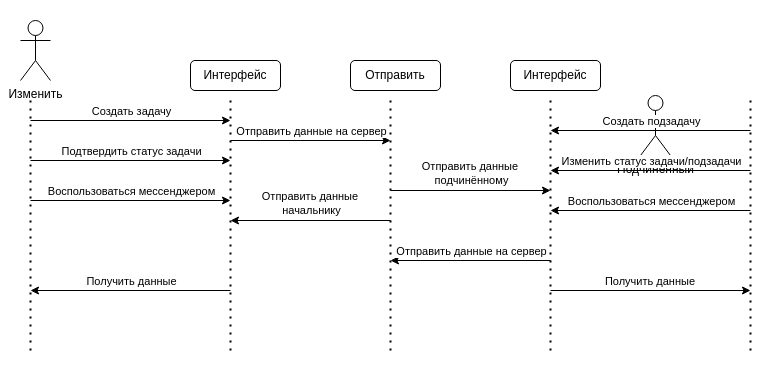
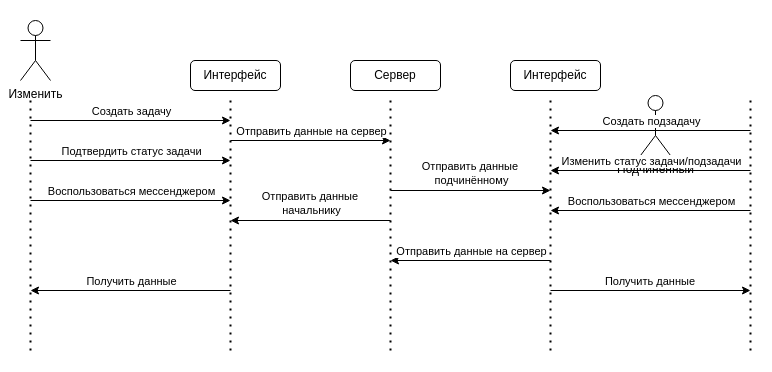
(396, 76) -> (396, 76)
